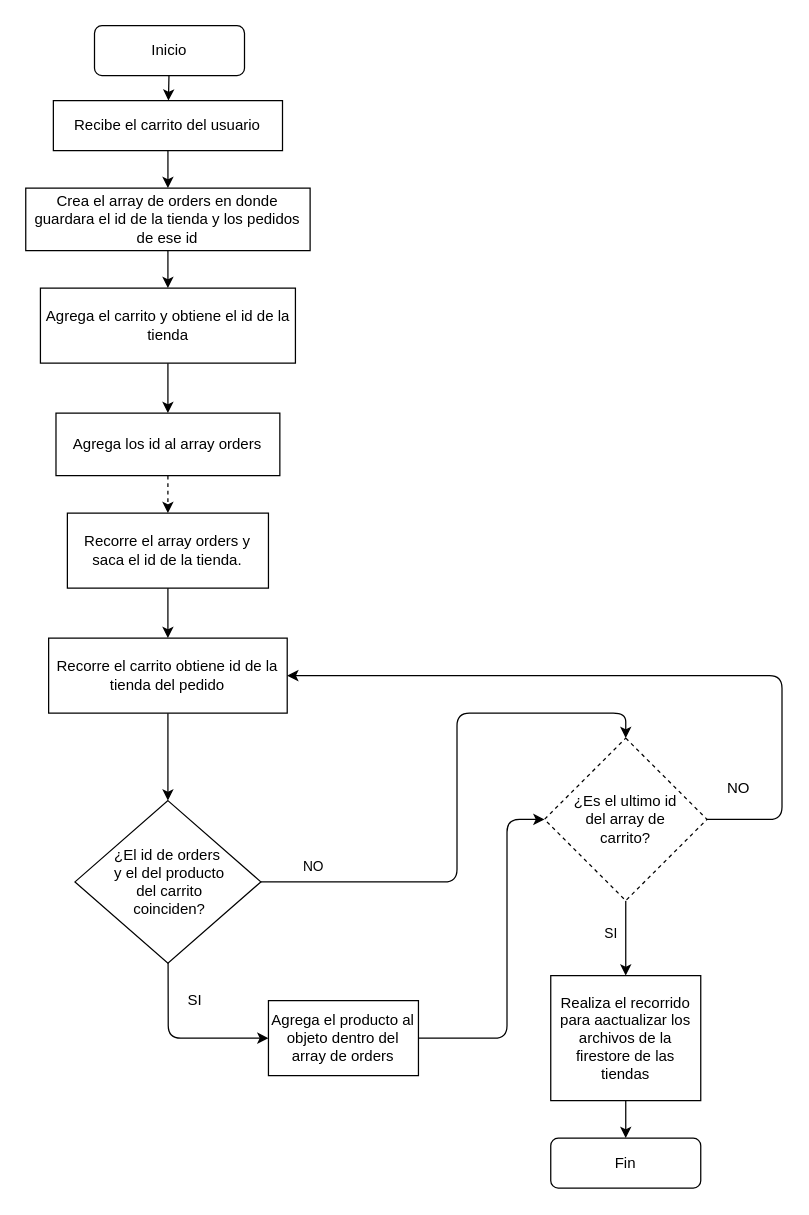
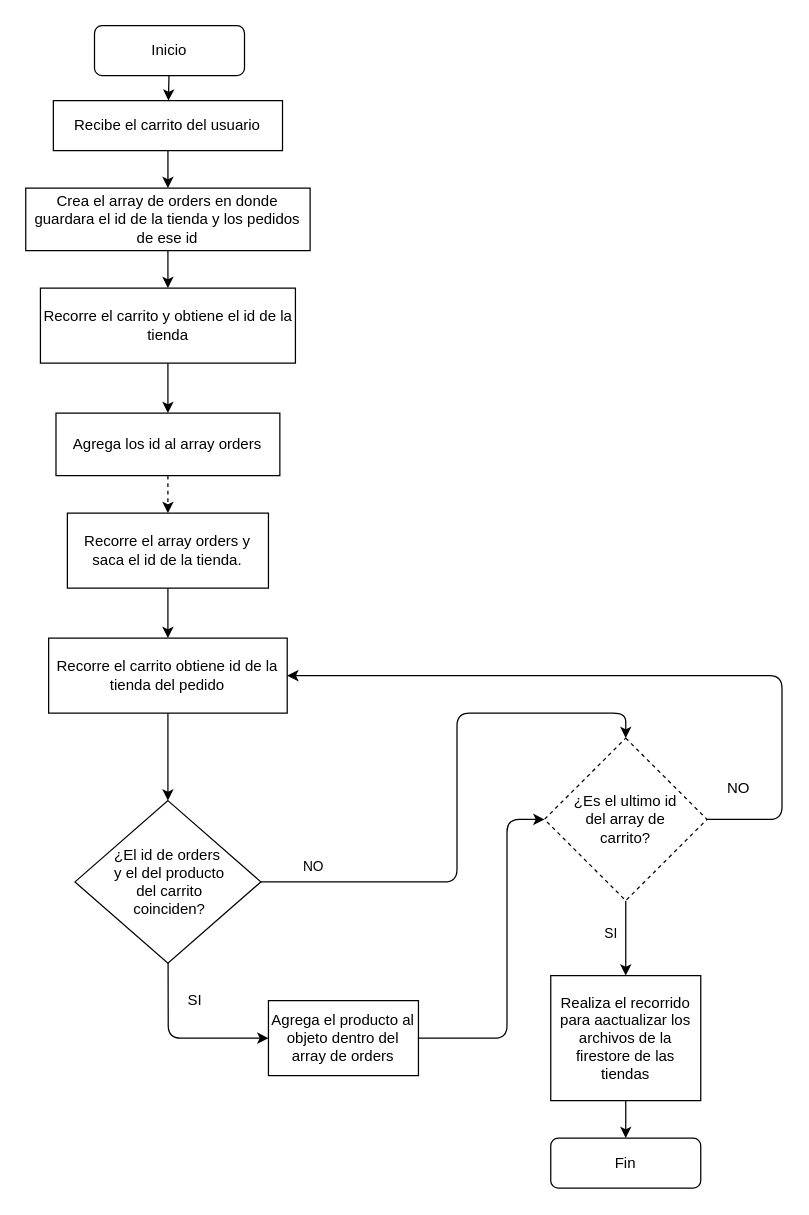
(168, 326) -> (168, 326)
